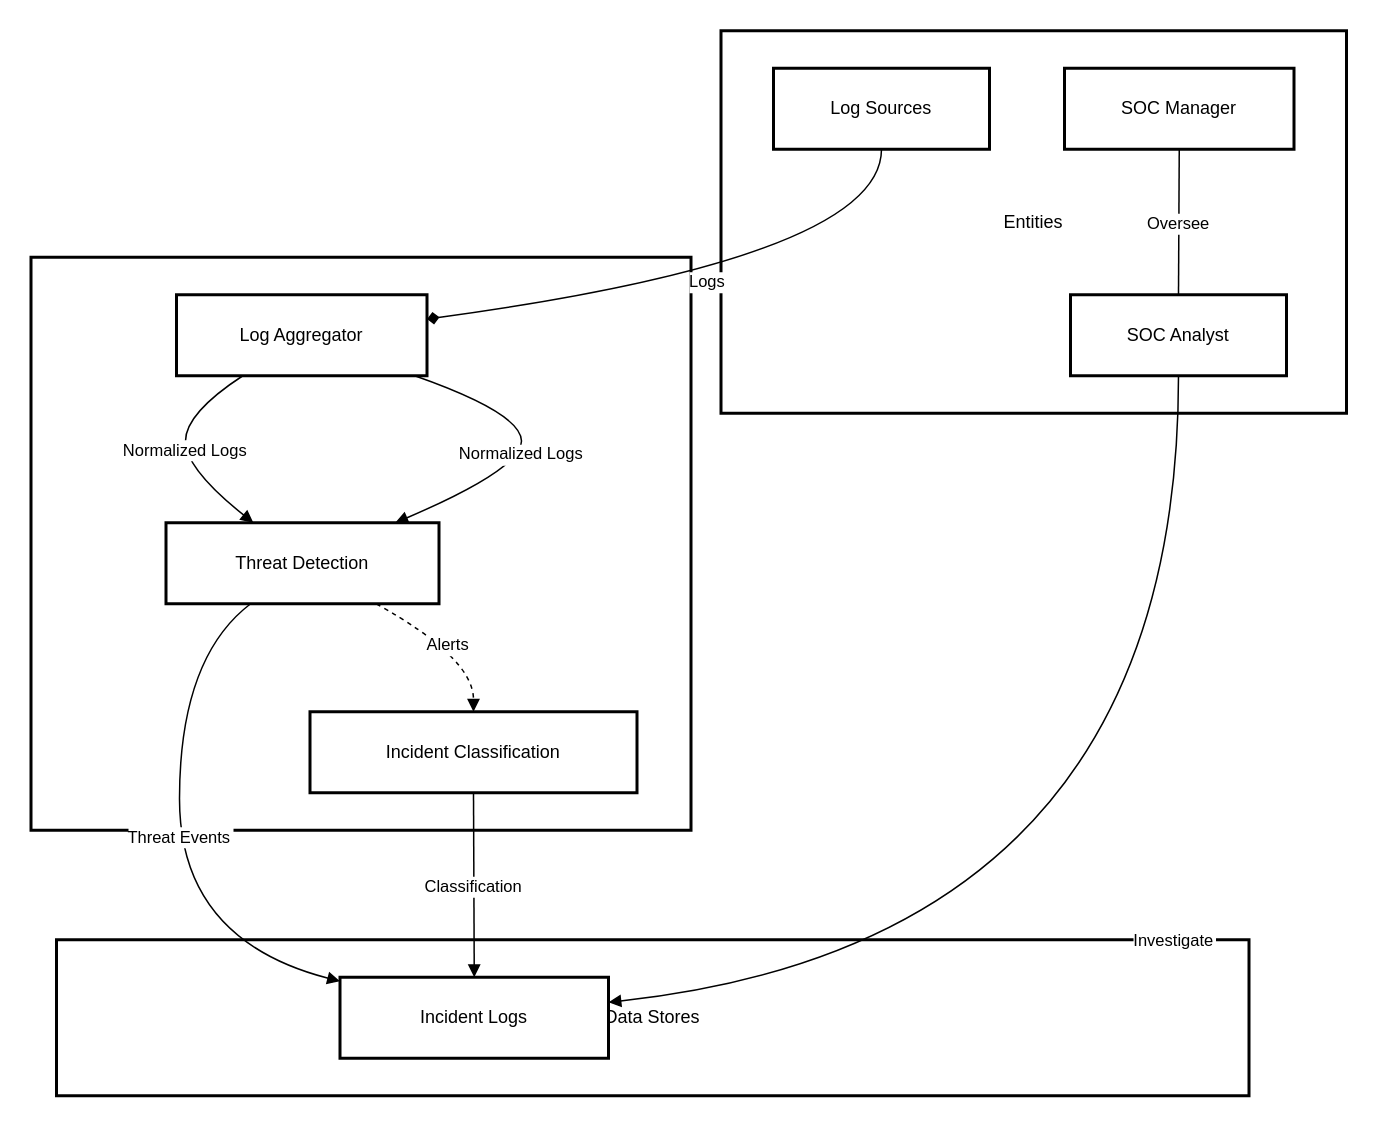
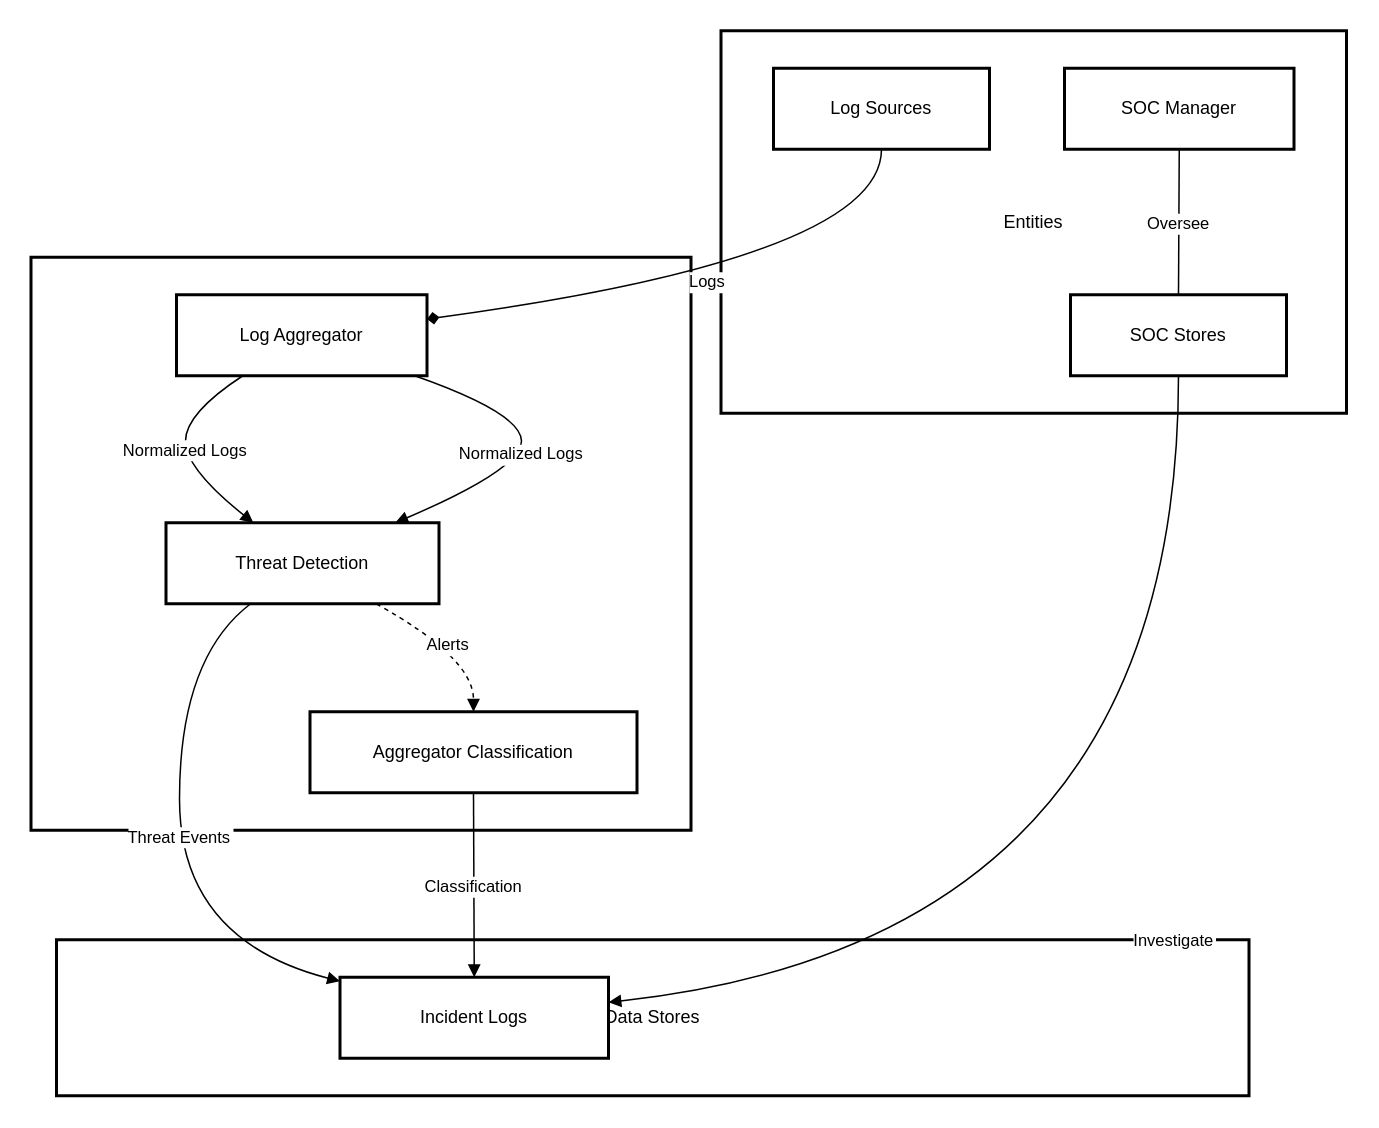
(1178, 335) -> (1178, 335)
(473, 752) -> (473, 752)
